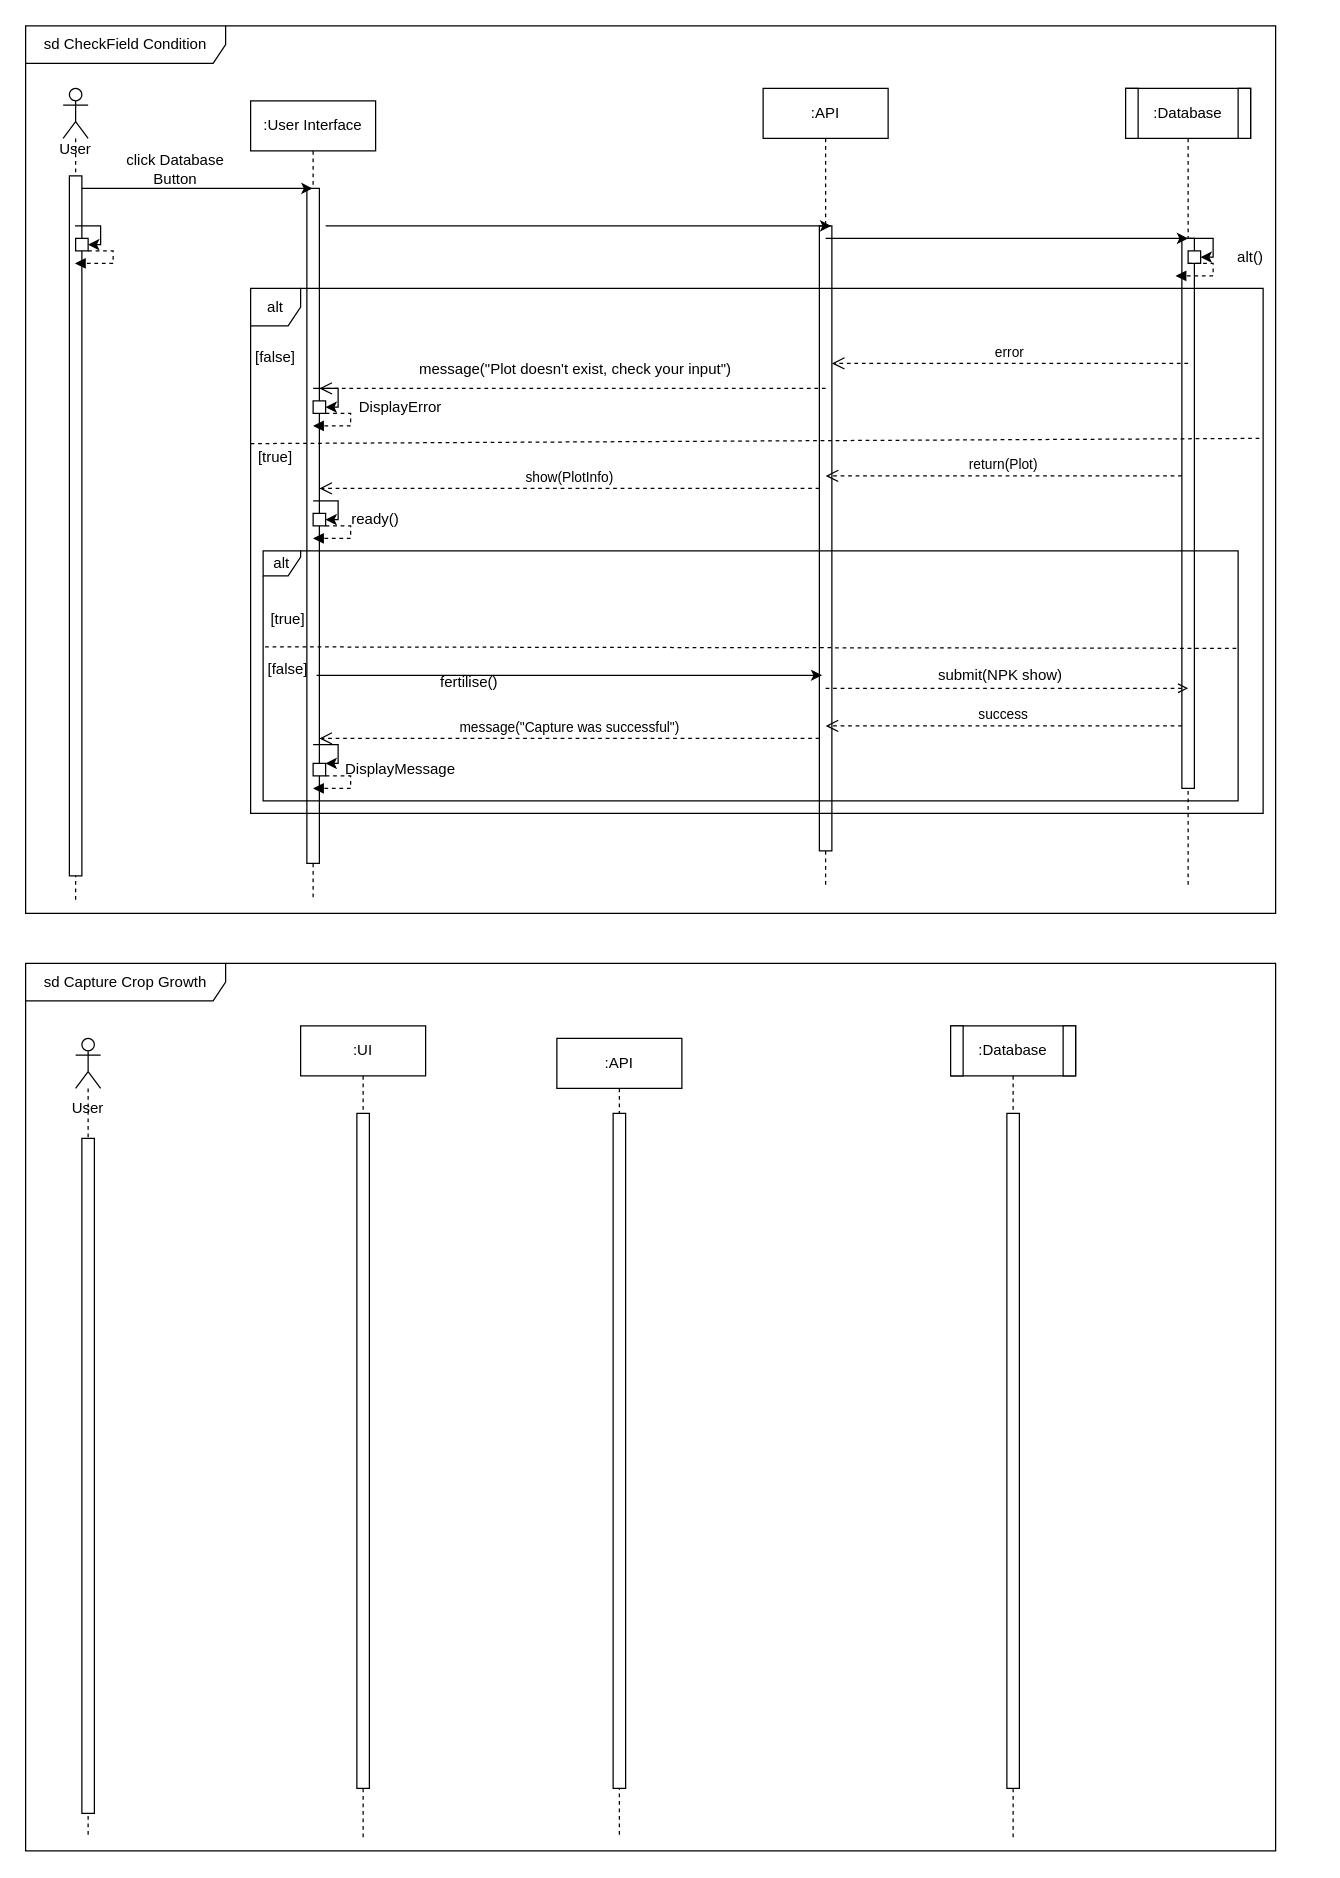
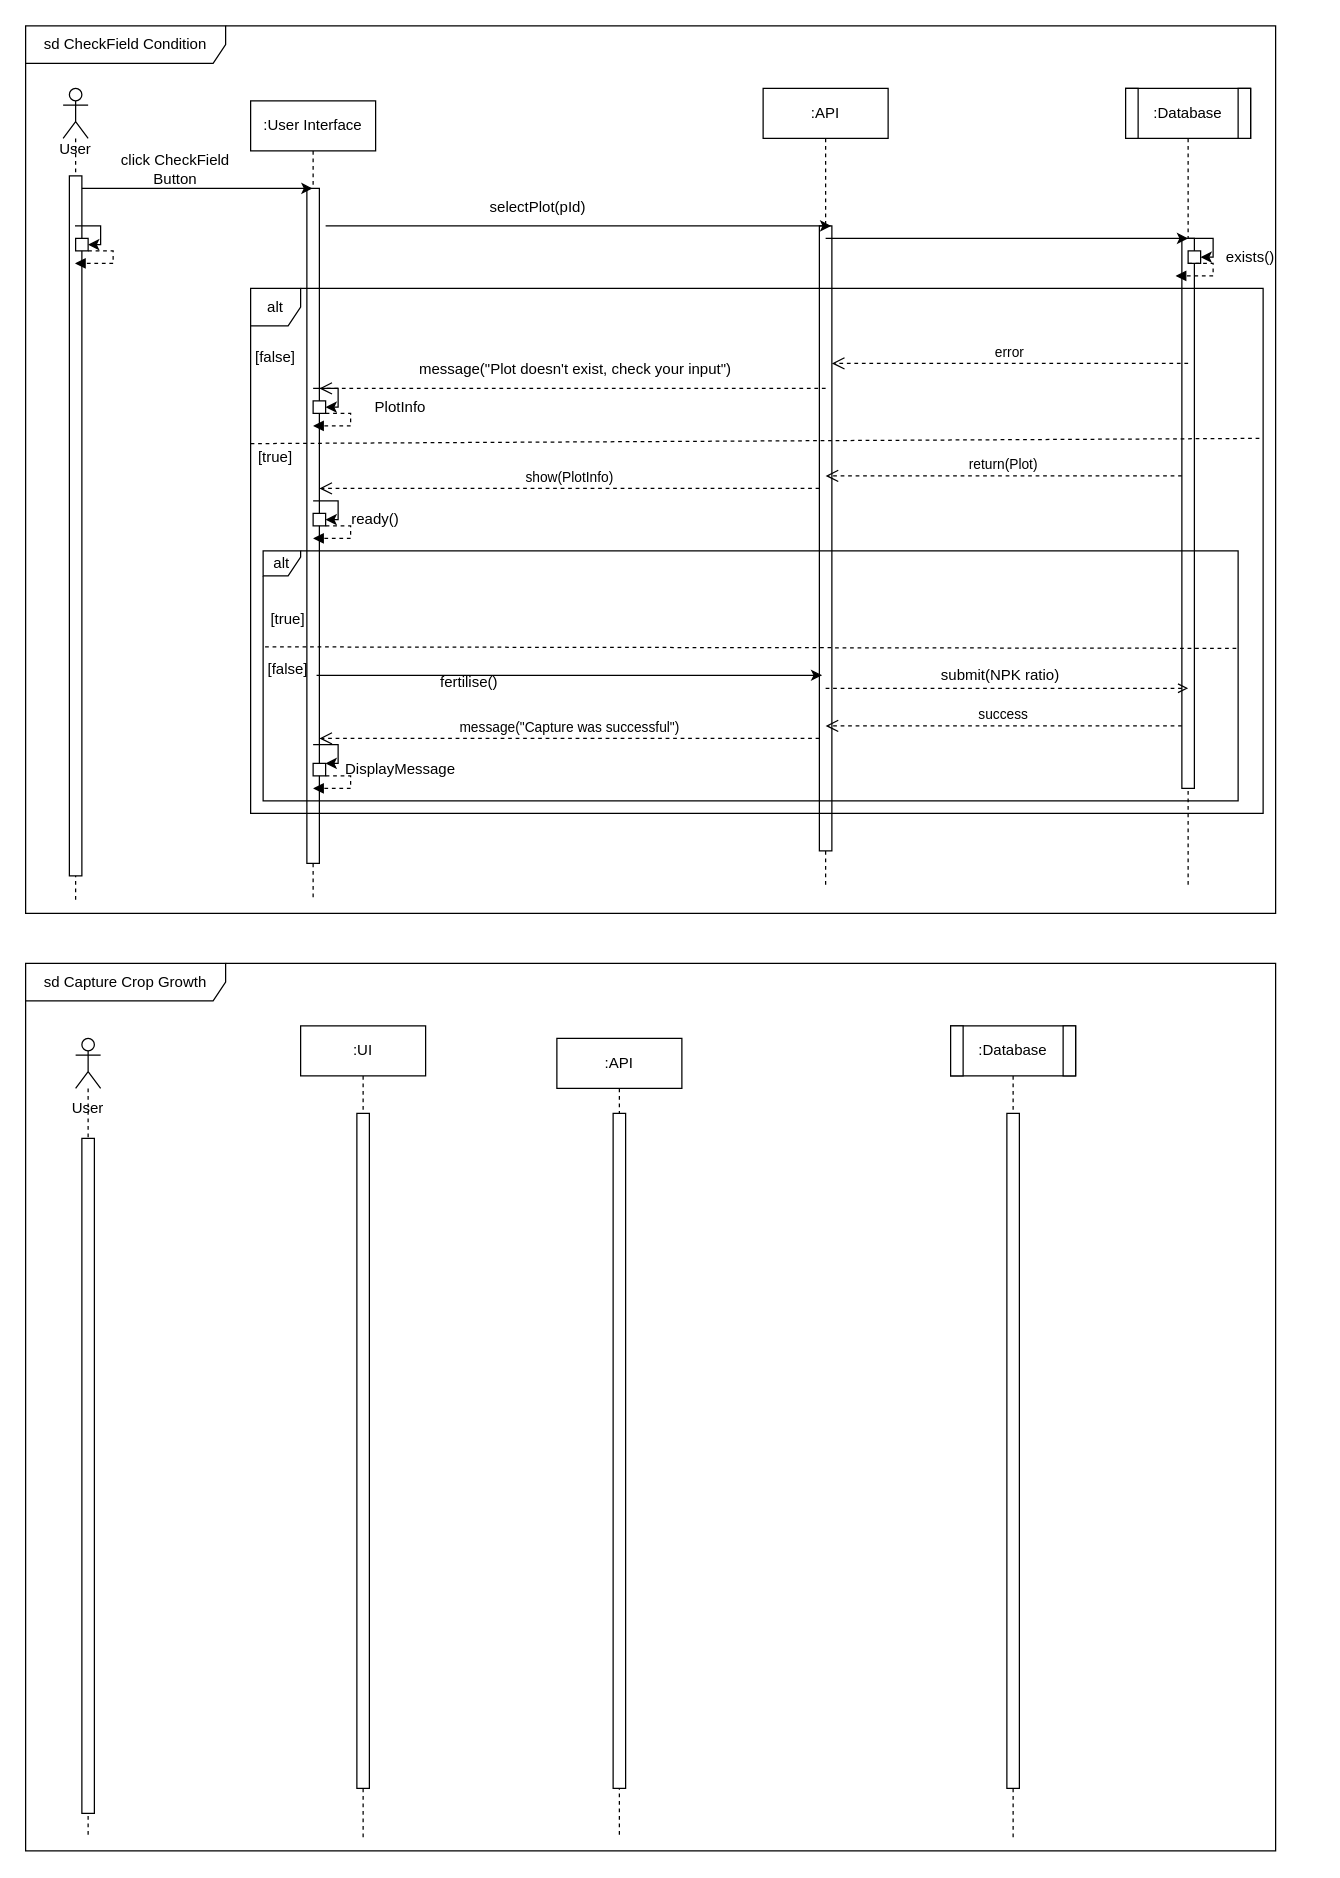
(176, 169) -> (176, 169)
none -> (538, 207)
(1251, 257) -> (1251, 257)
(401, 407) -> (401, 407)
(1001, 676) -> (1001, 676)
